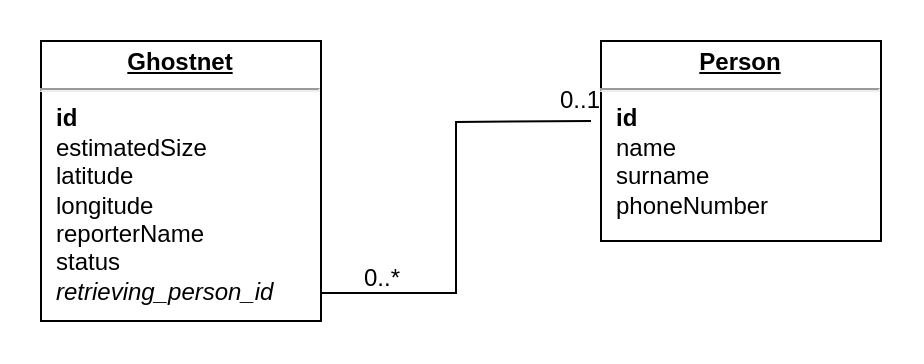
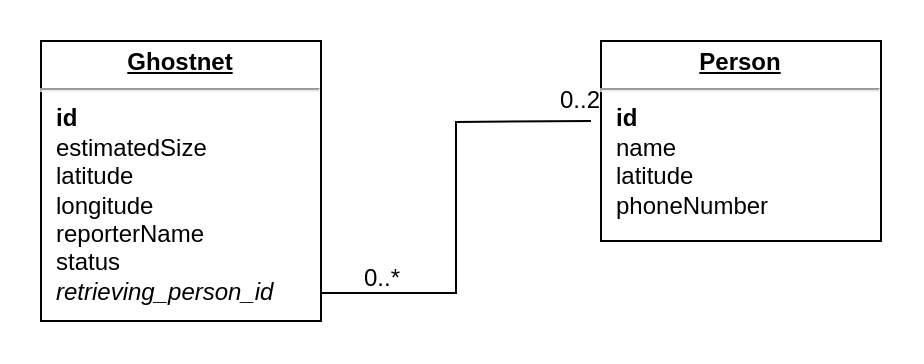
(581, 101) -> (581, 101)
(675, 113) -> (675, 113)
